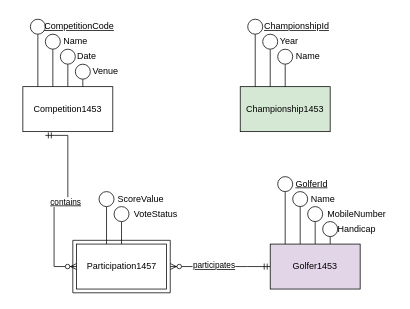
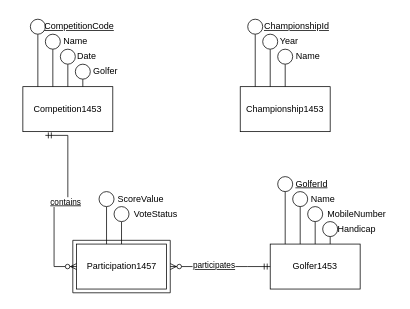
(106, 72) -> (106, 72)
(285, 109) -> (285, 109)
(315, 267) -> (315, 267)
